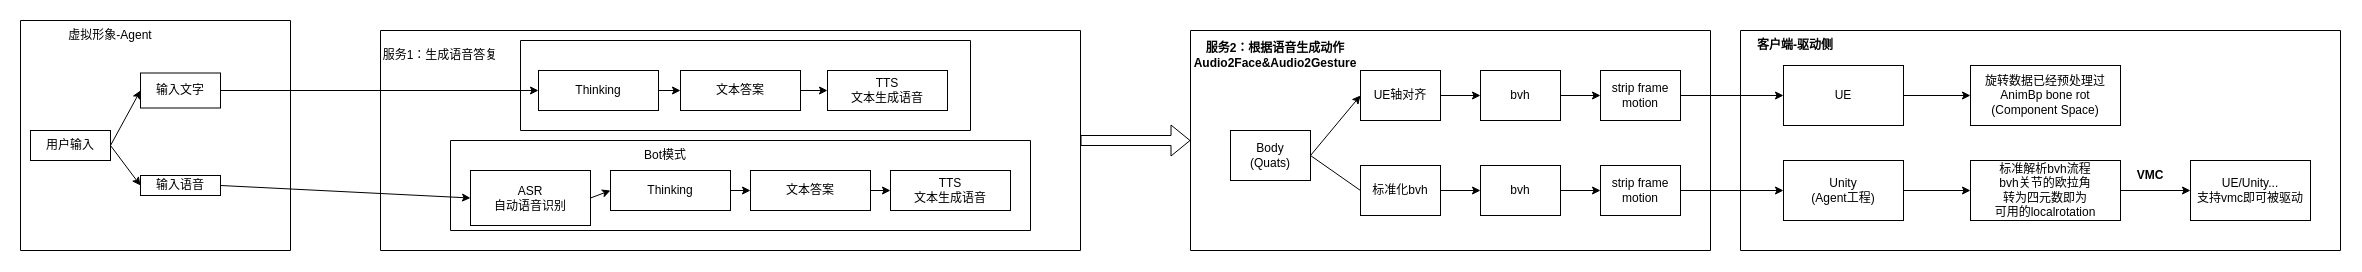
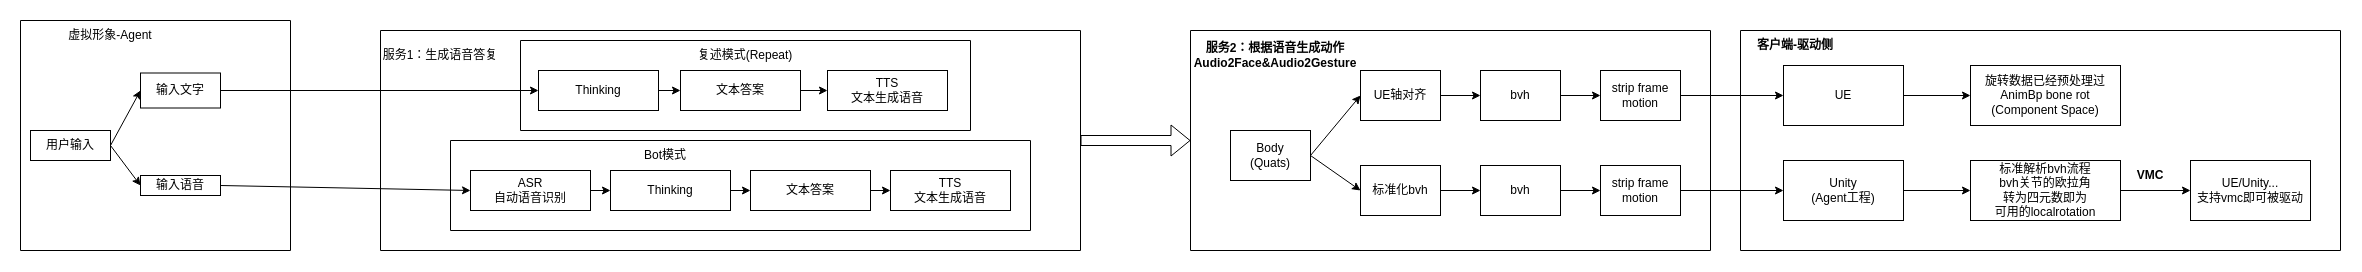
none -> (746, 56)
(1356, 188) -> (1354, 186)
(531, 198) -> (531, 191)
